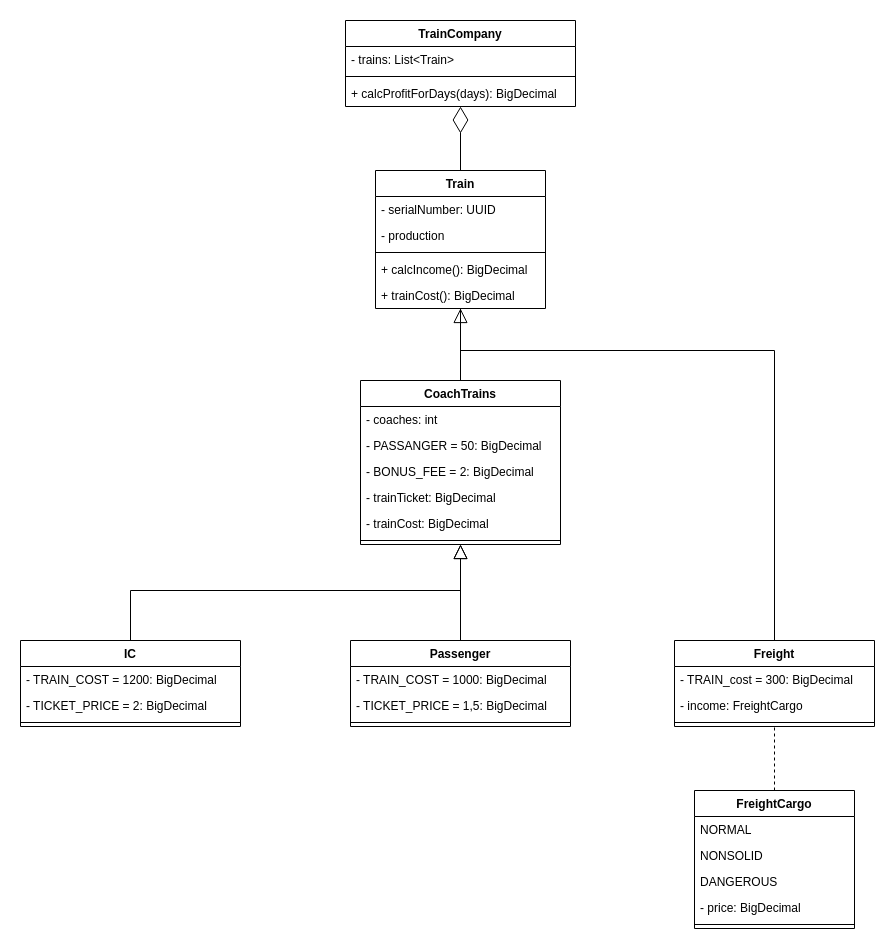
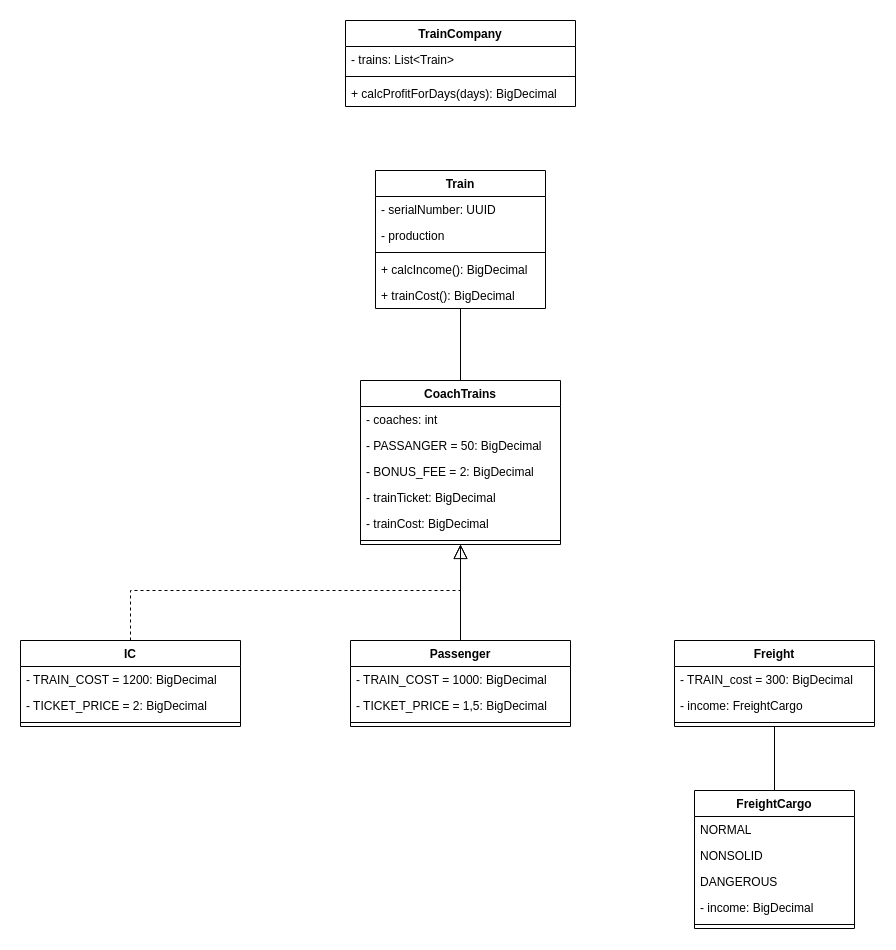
(461, 151) -> none
(764, 351) -> none
(271, 591) -> (271, 591)
(461, 592) -> (461, 552)
(775, 759) -> (775, 759)
(753, 908) -> (756, 908)
